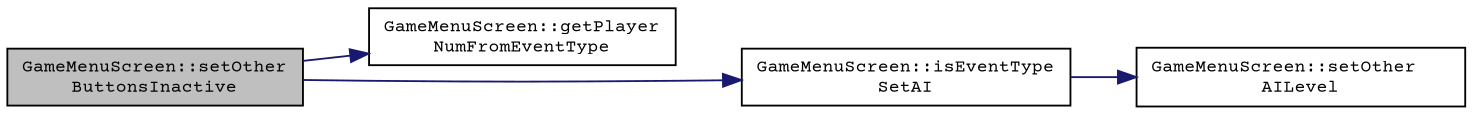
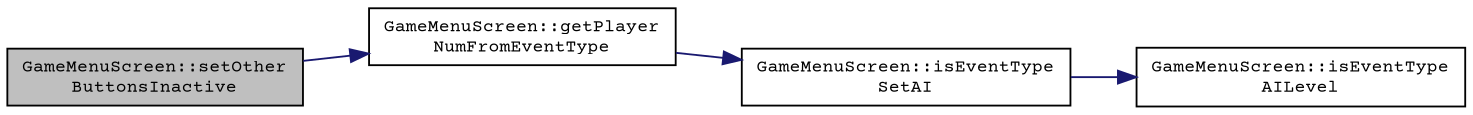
(1301, 77) -> (1301, 77)
(513, 82) -> (700, 55)
